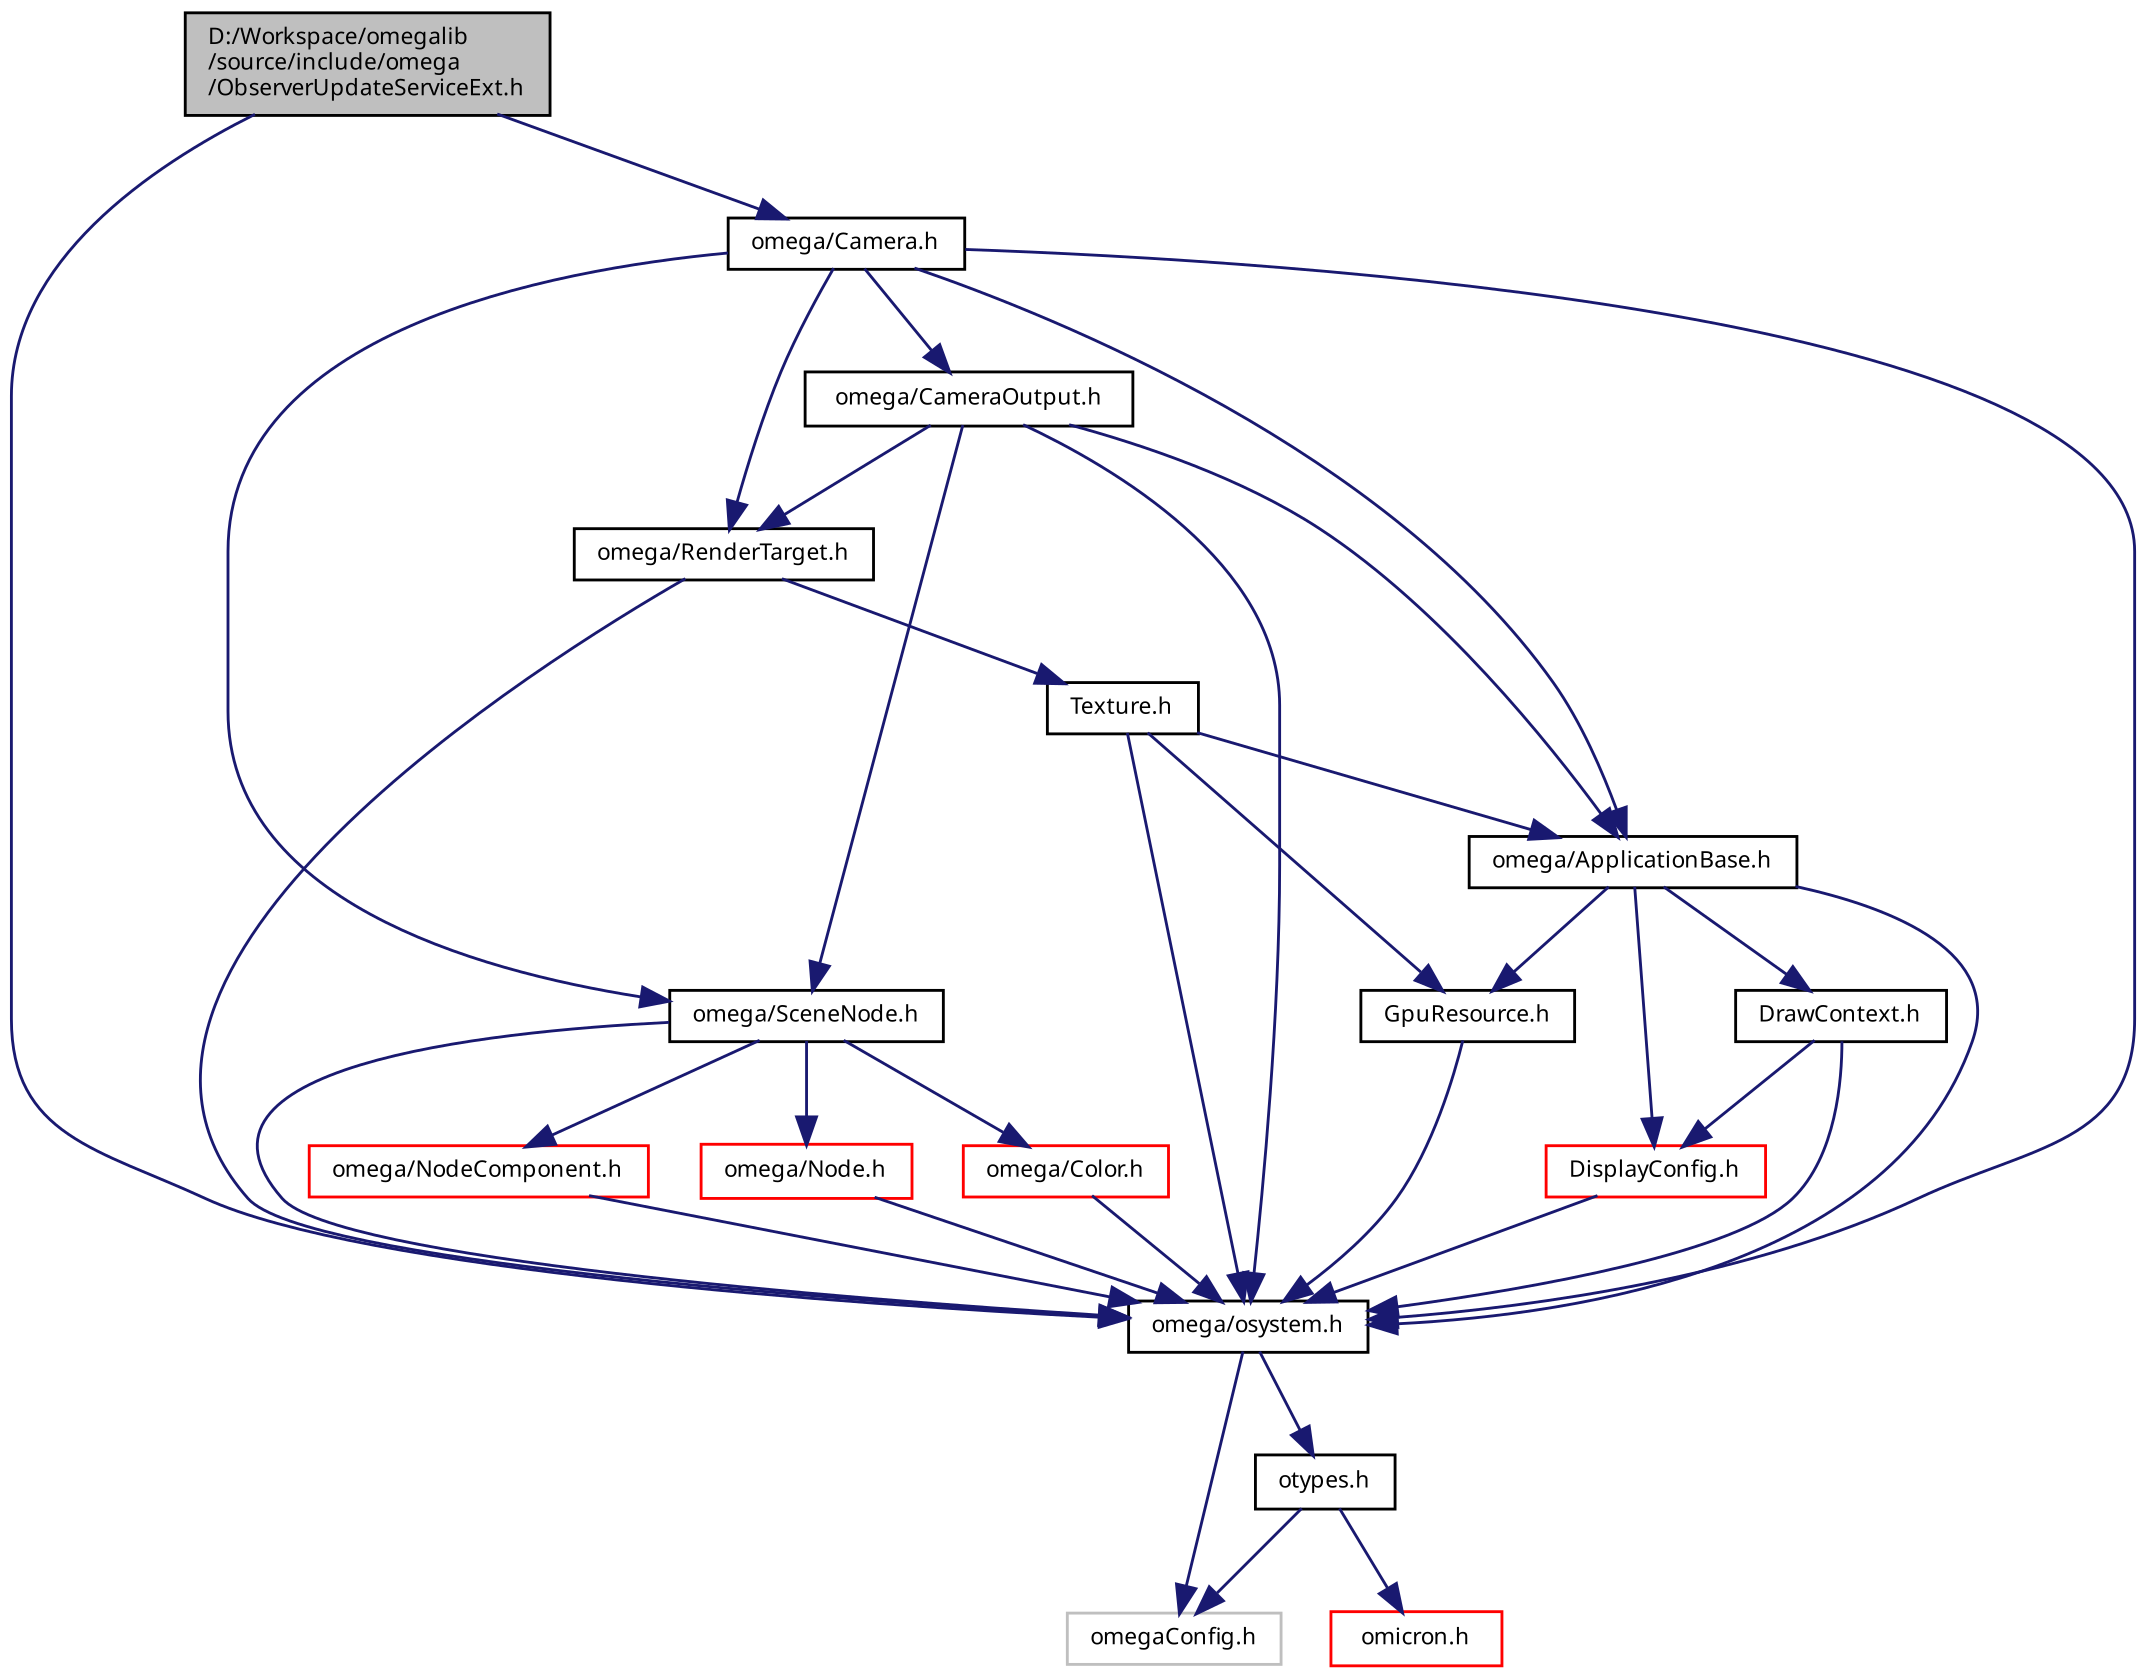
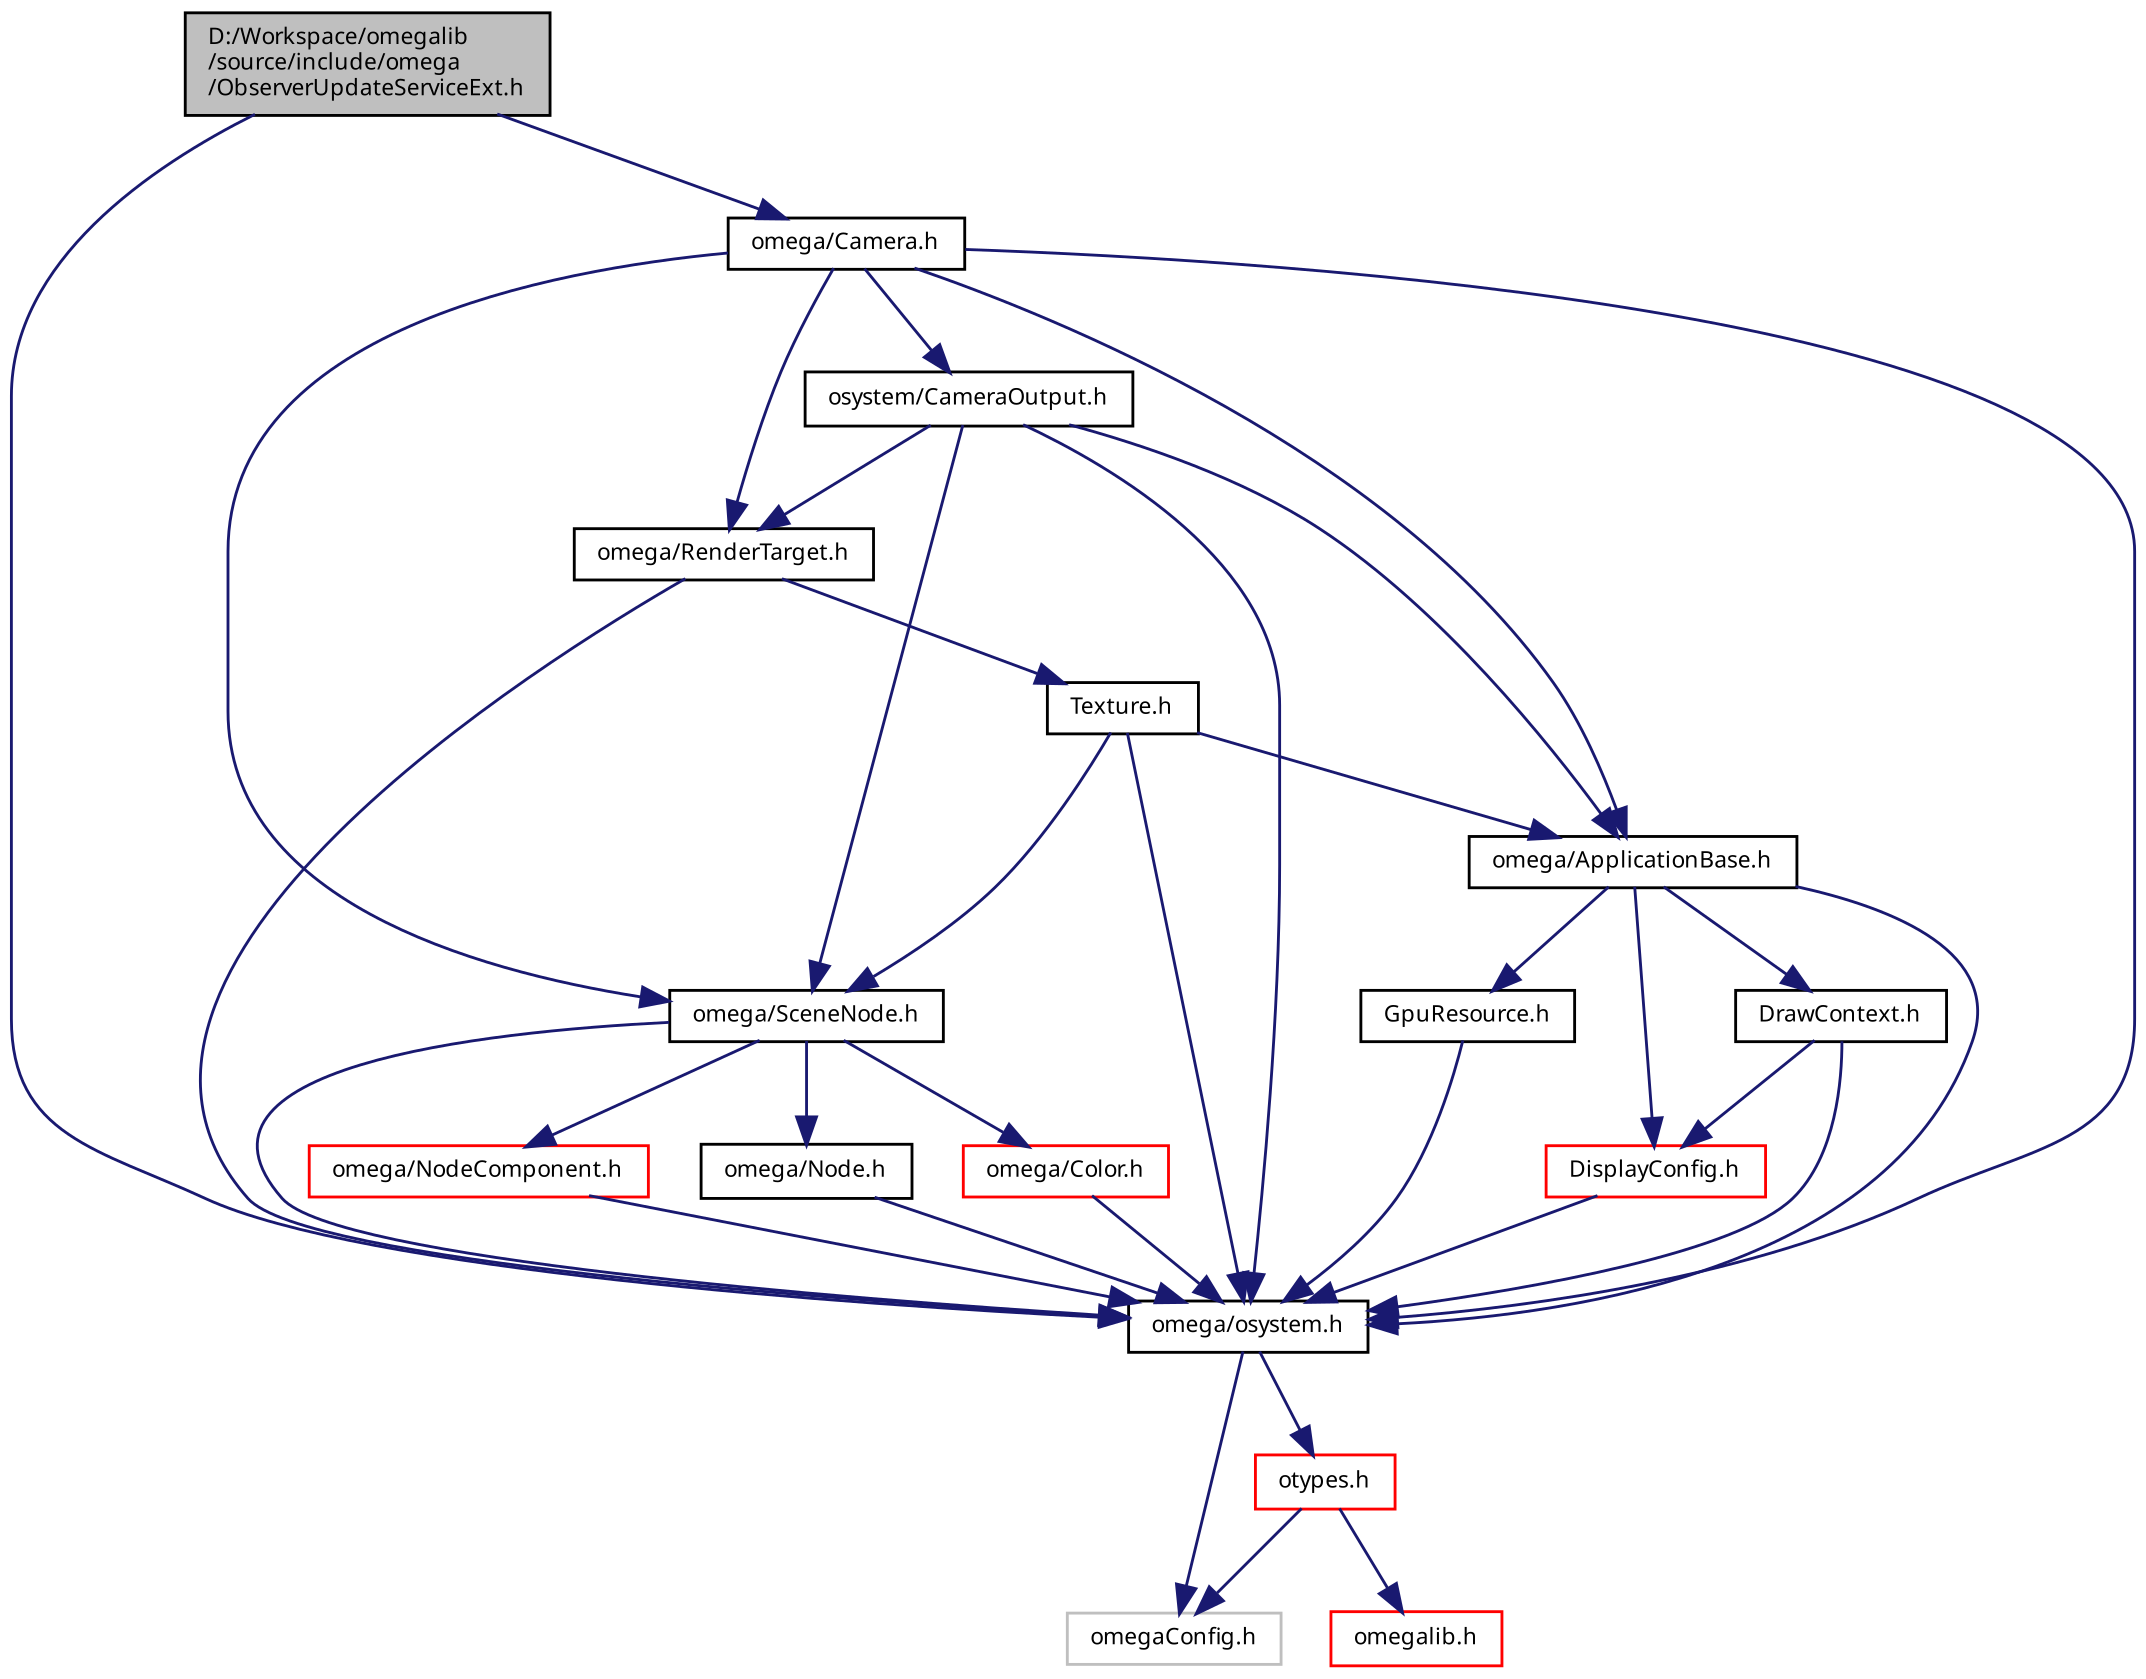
(969, 399) -> (969, 399)
(1298, 864) -> (1010, 872)
(807, 1171) -> (807, 1171)
(1325, 1482) -> (1325, 1482)
(1416, 1639) -> (1416, 1639)
